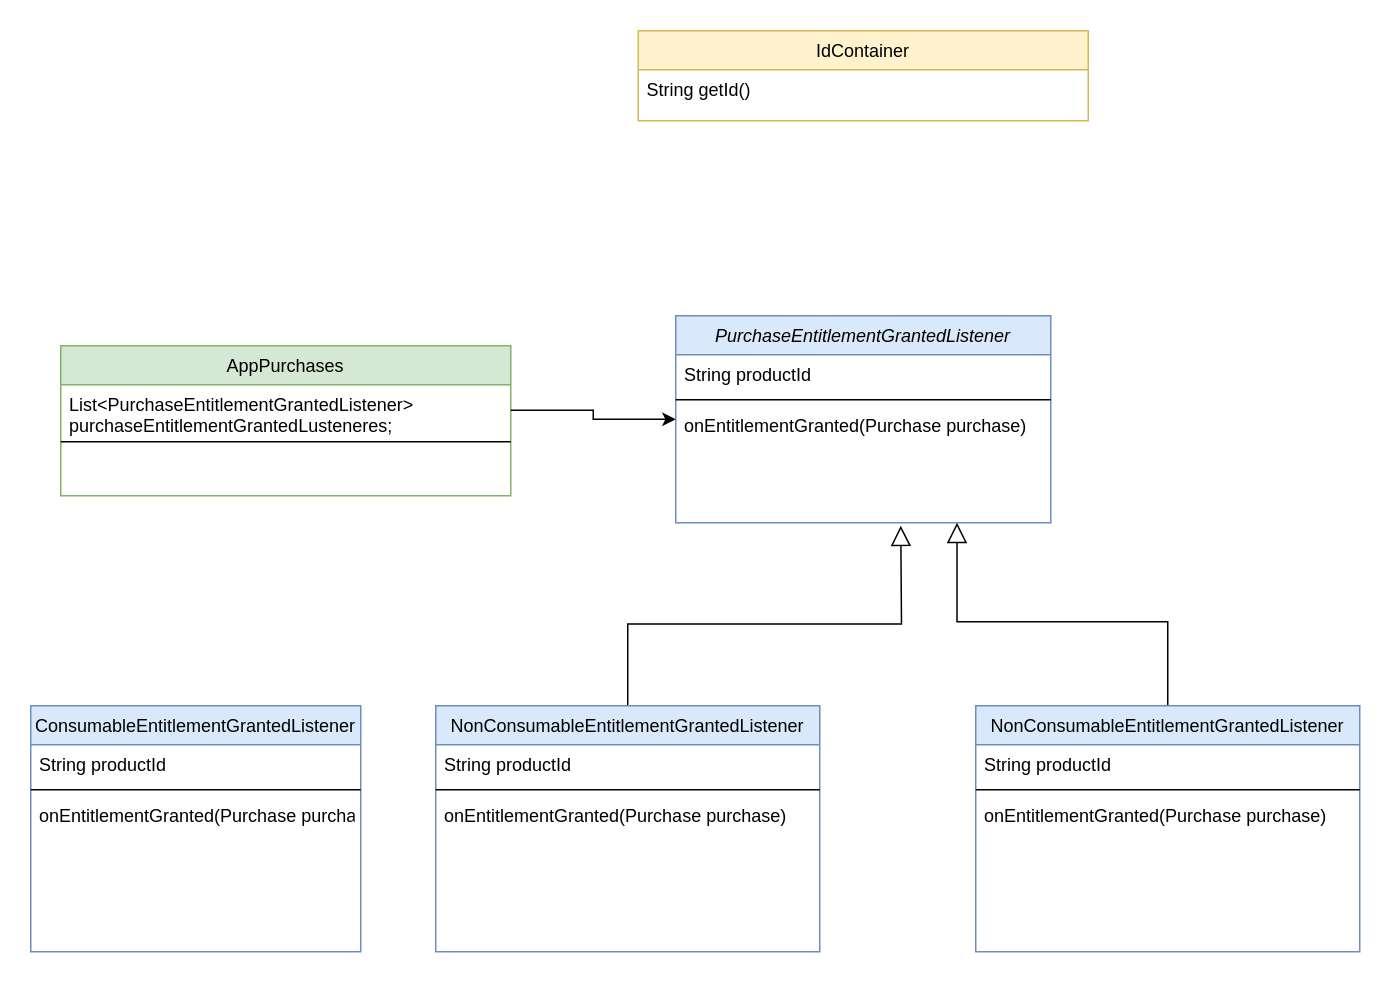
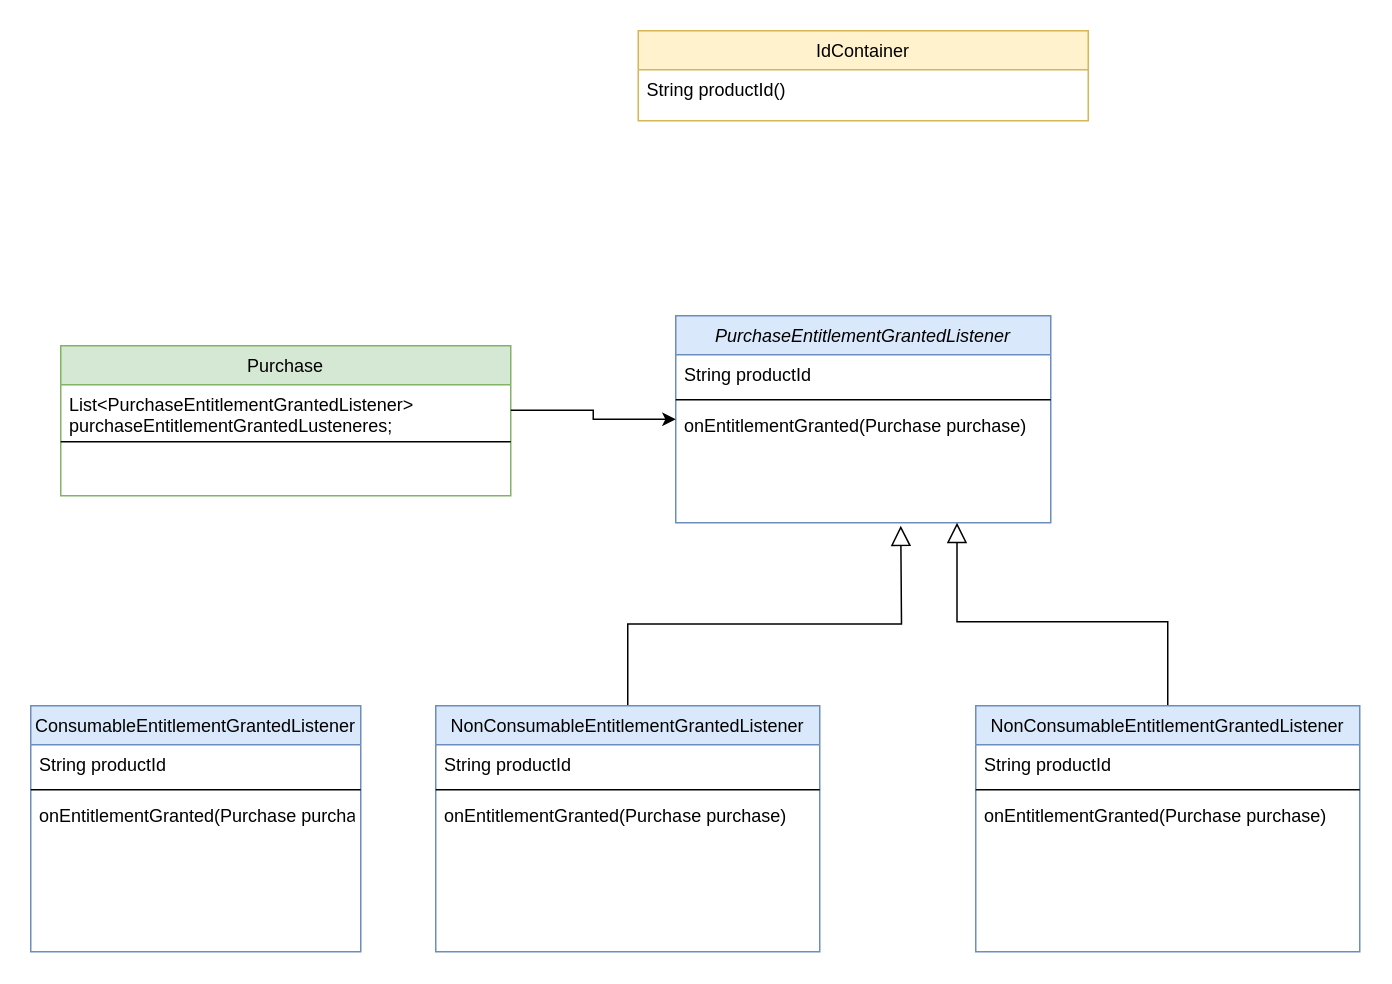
(712, 90) -> (733, 90)
(285, 366) -> (285, 366)
